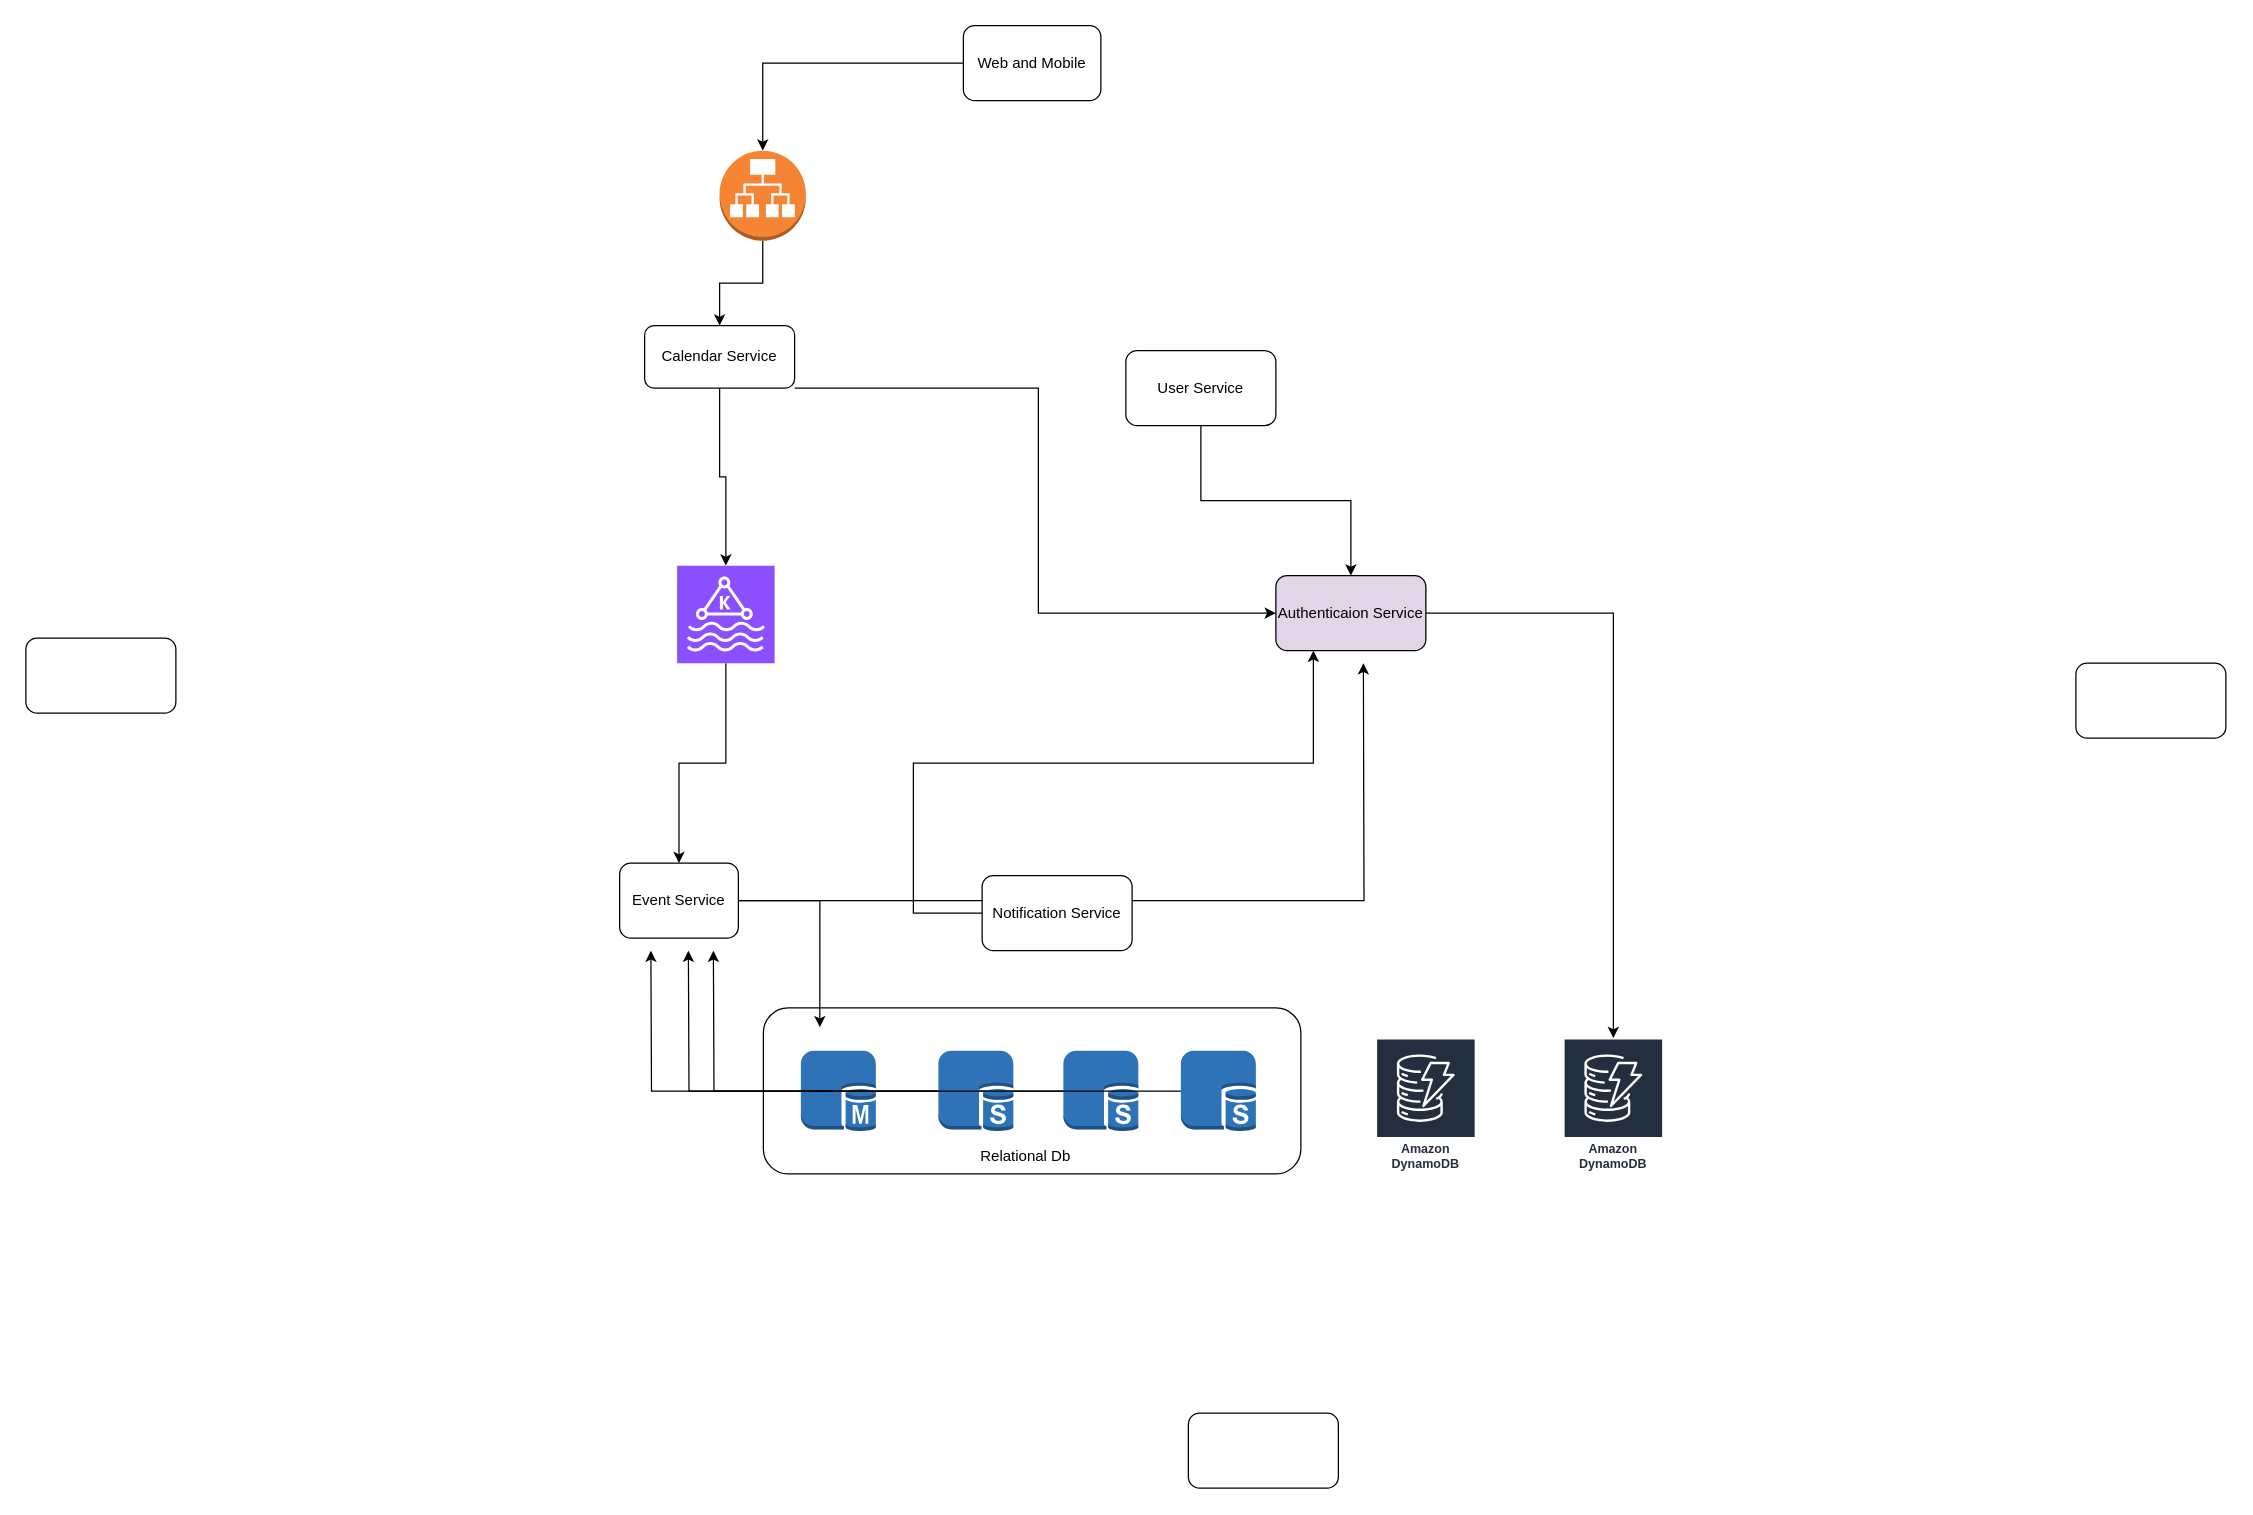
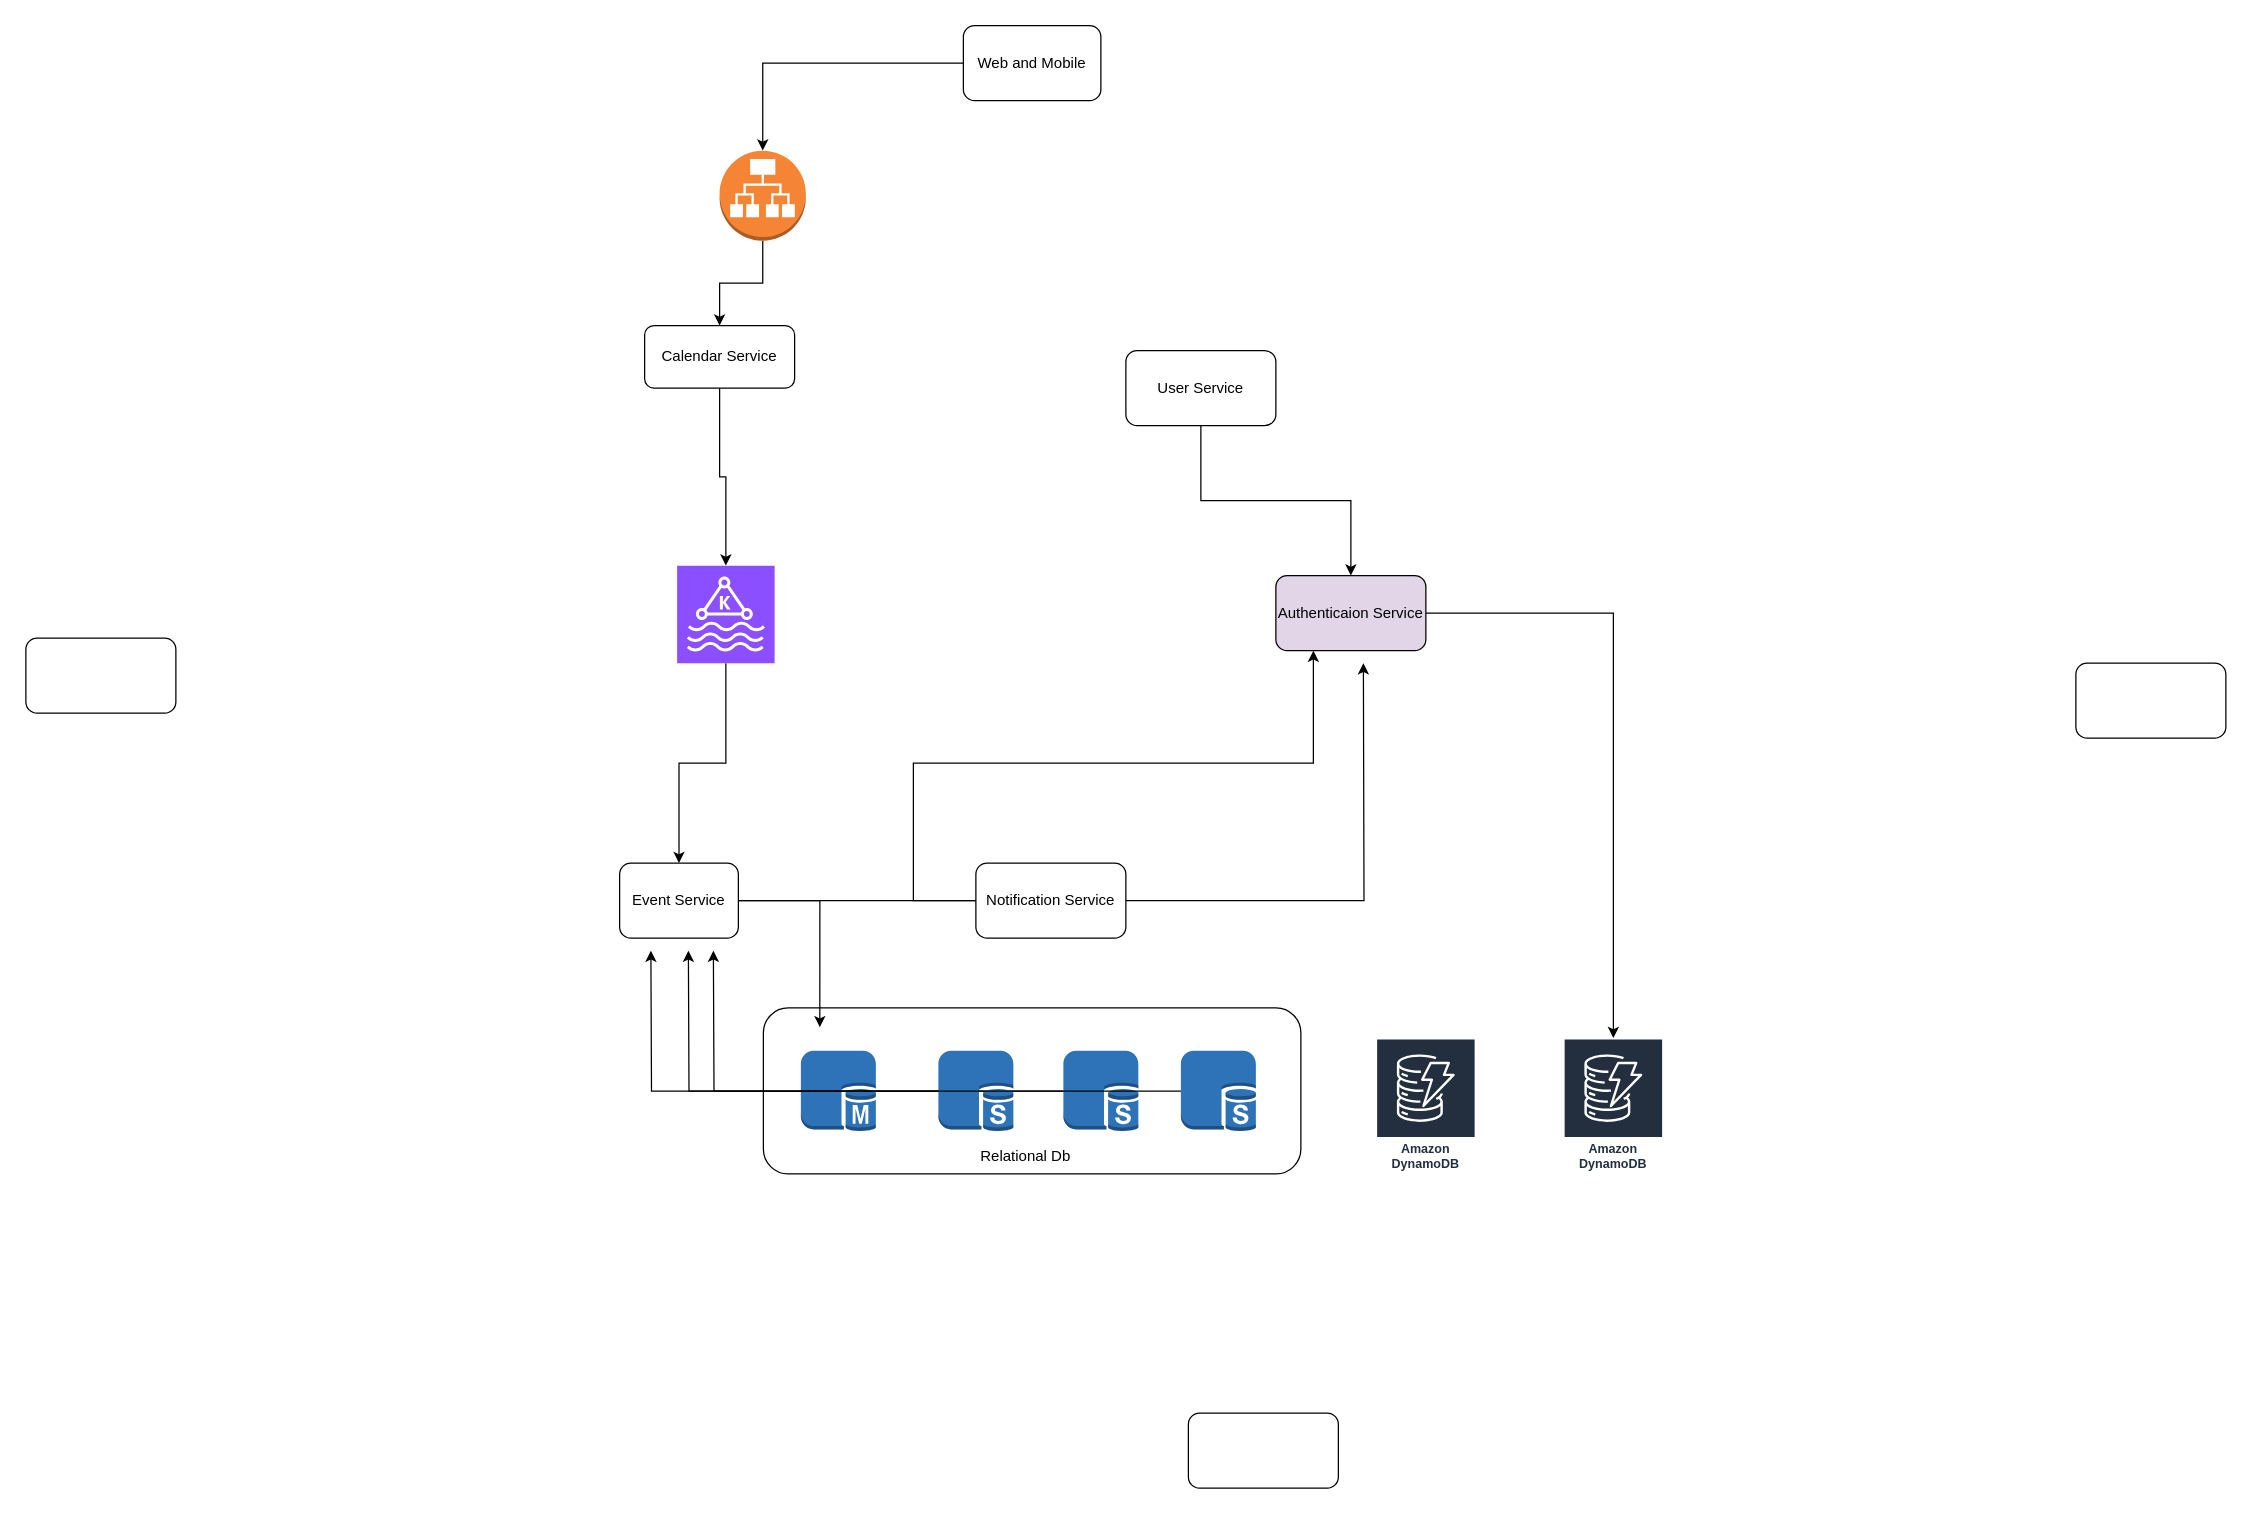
(1038, 493) -> none
(1057, 913) -> (1051, 901)
